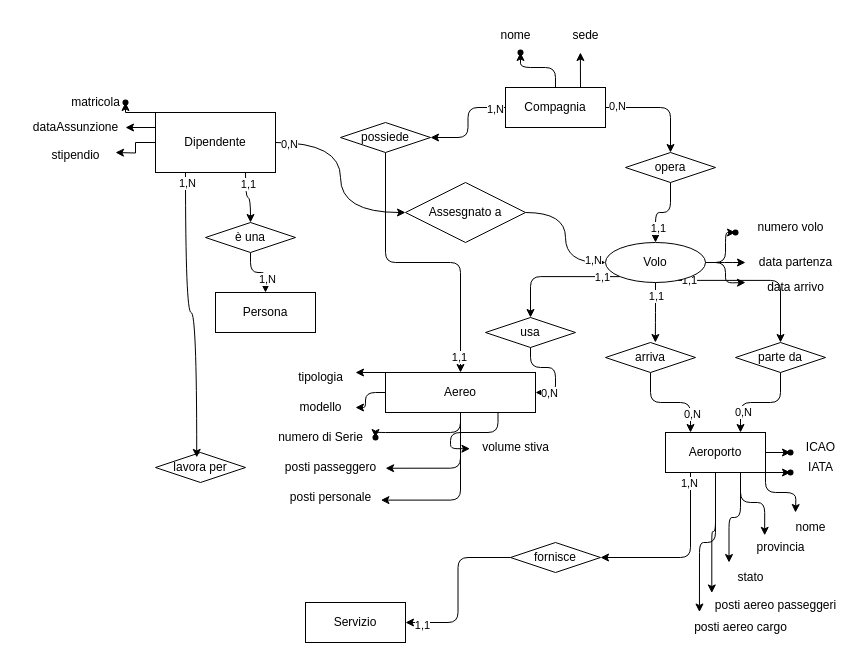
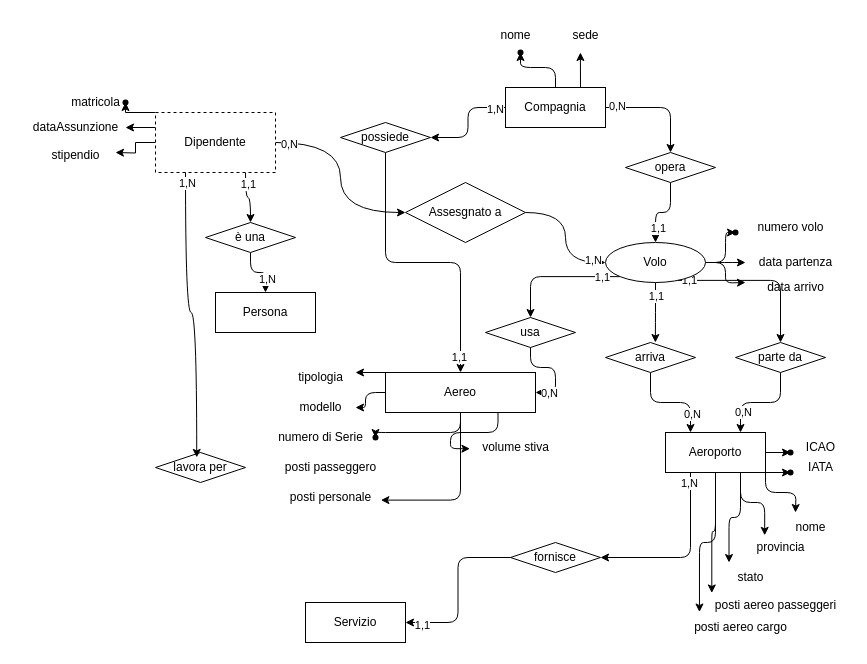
(216, 143) -> (216, 143)
(424, 468) -> none
